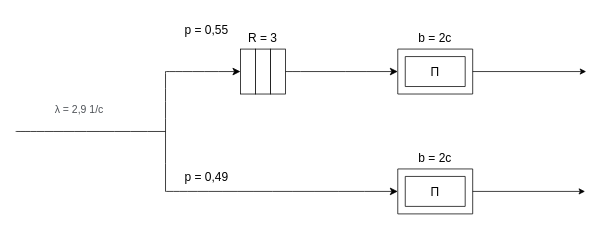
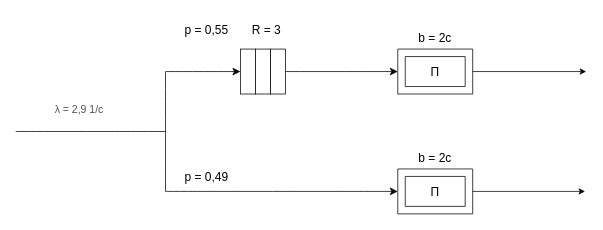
(263, 38) -> (267, 30)
